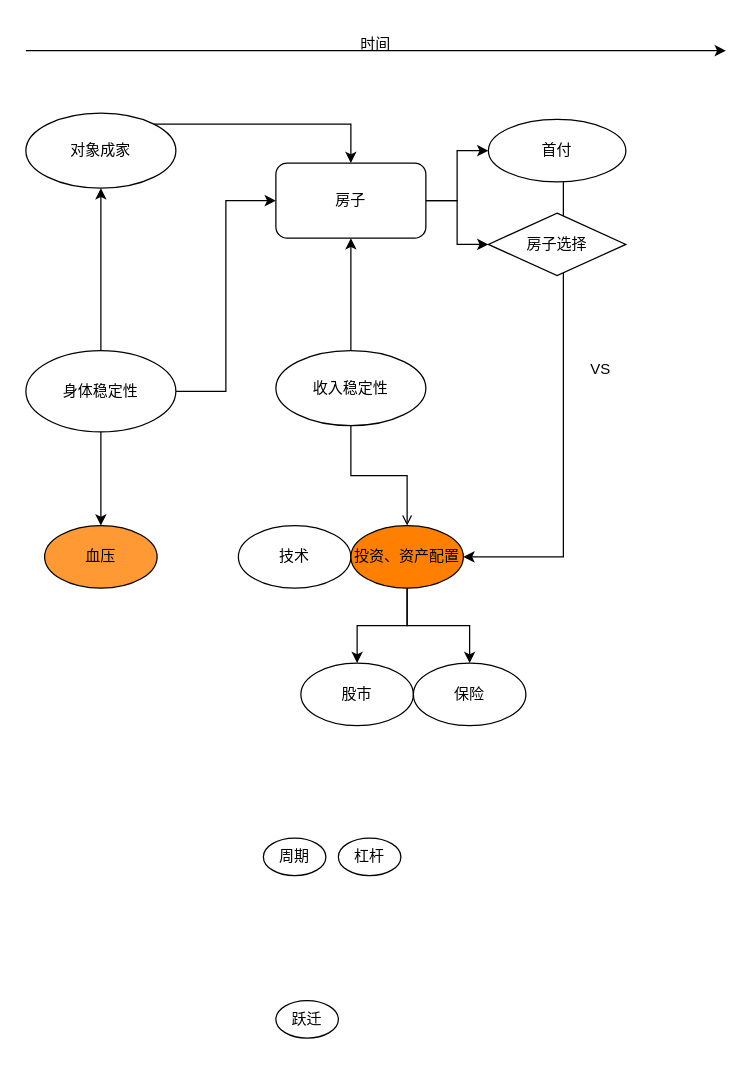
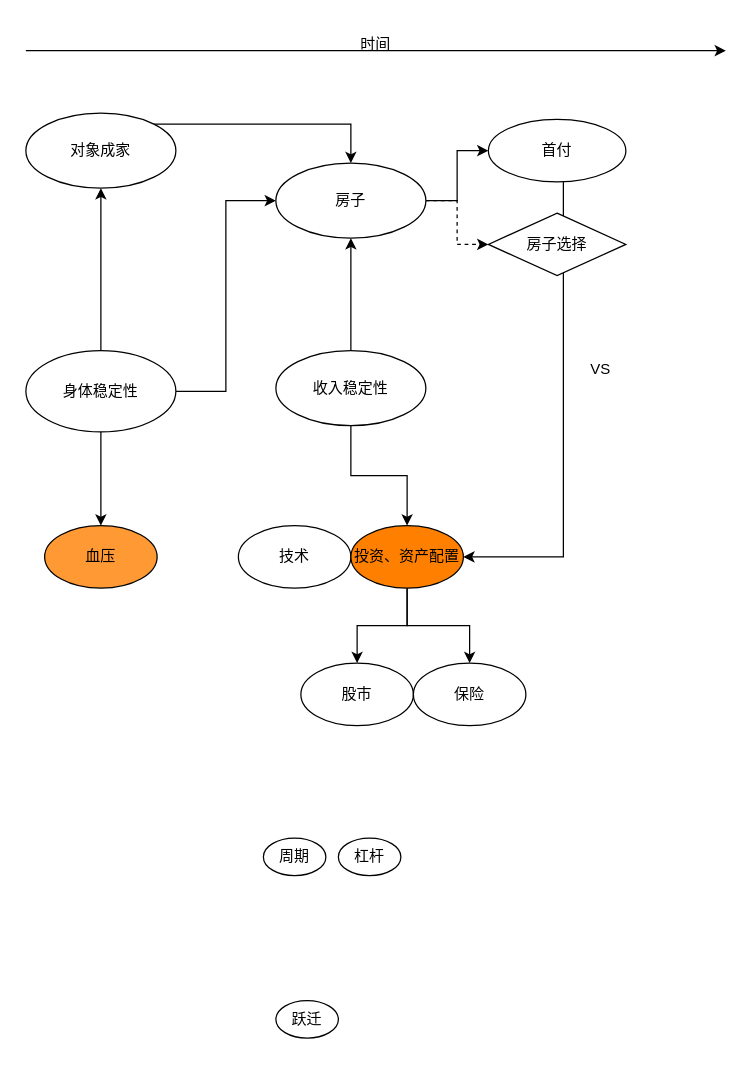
(351, 201) -> (351, 201)
(457, 234) -> (457, 234)
(407, 517) -> (407, 516)
